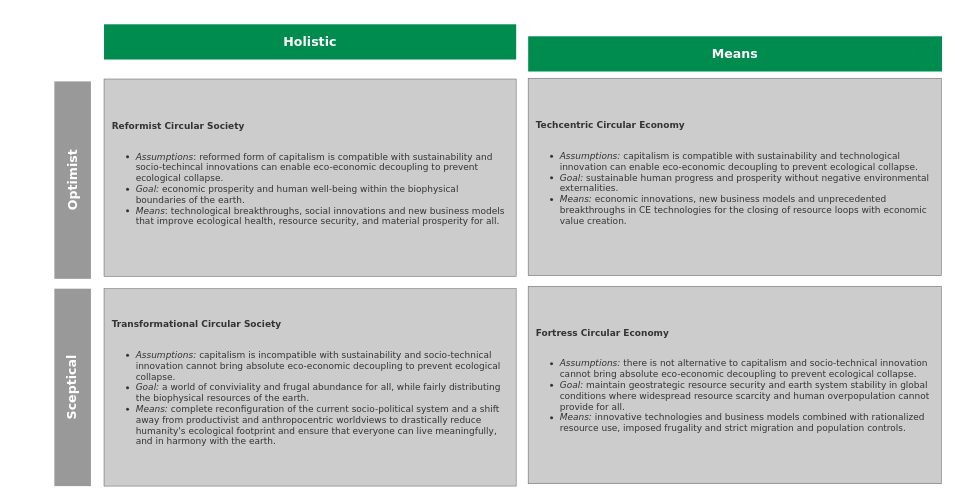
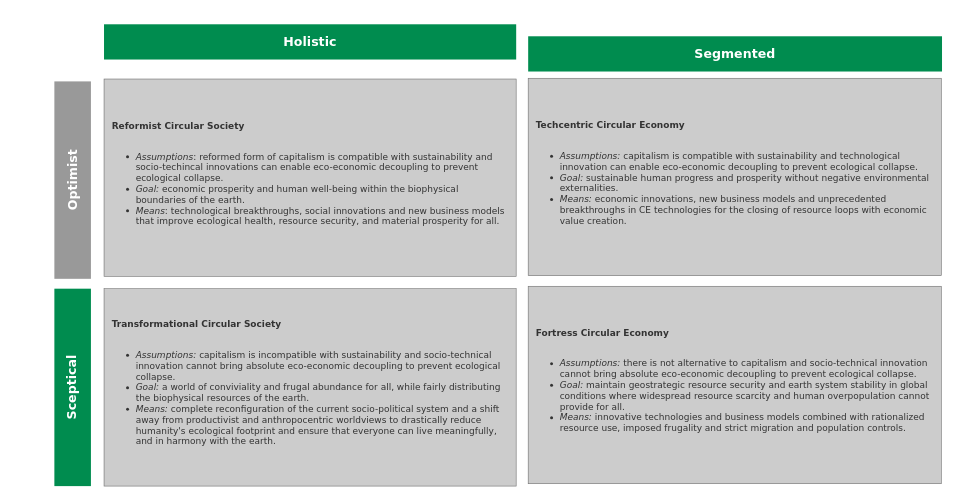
(735, 54) -> (735, 54)
(73, 388) -> (73, 388)
